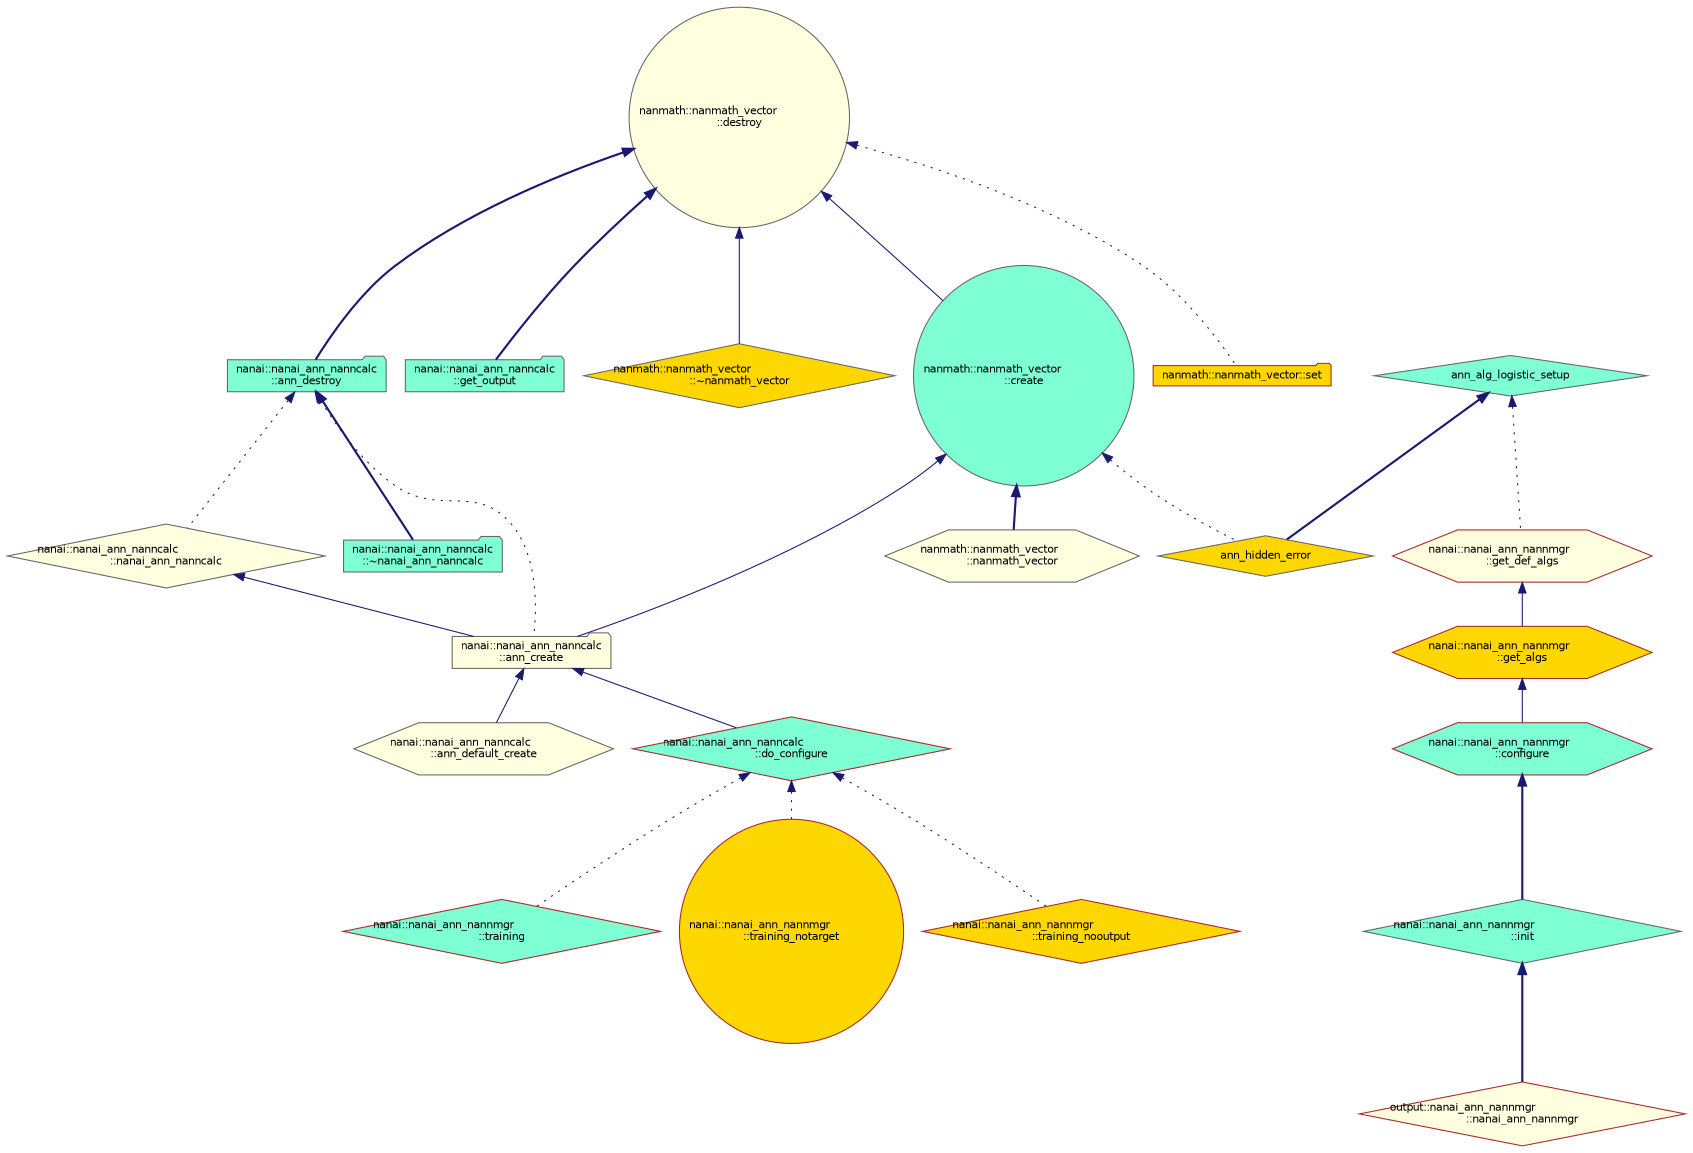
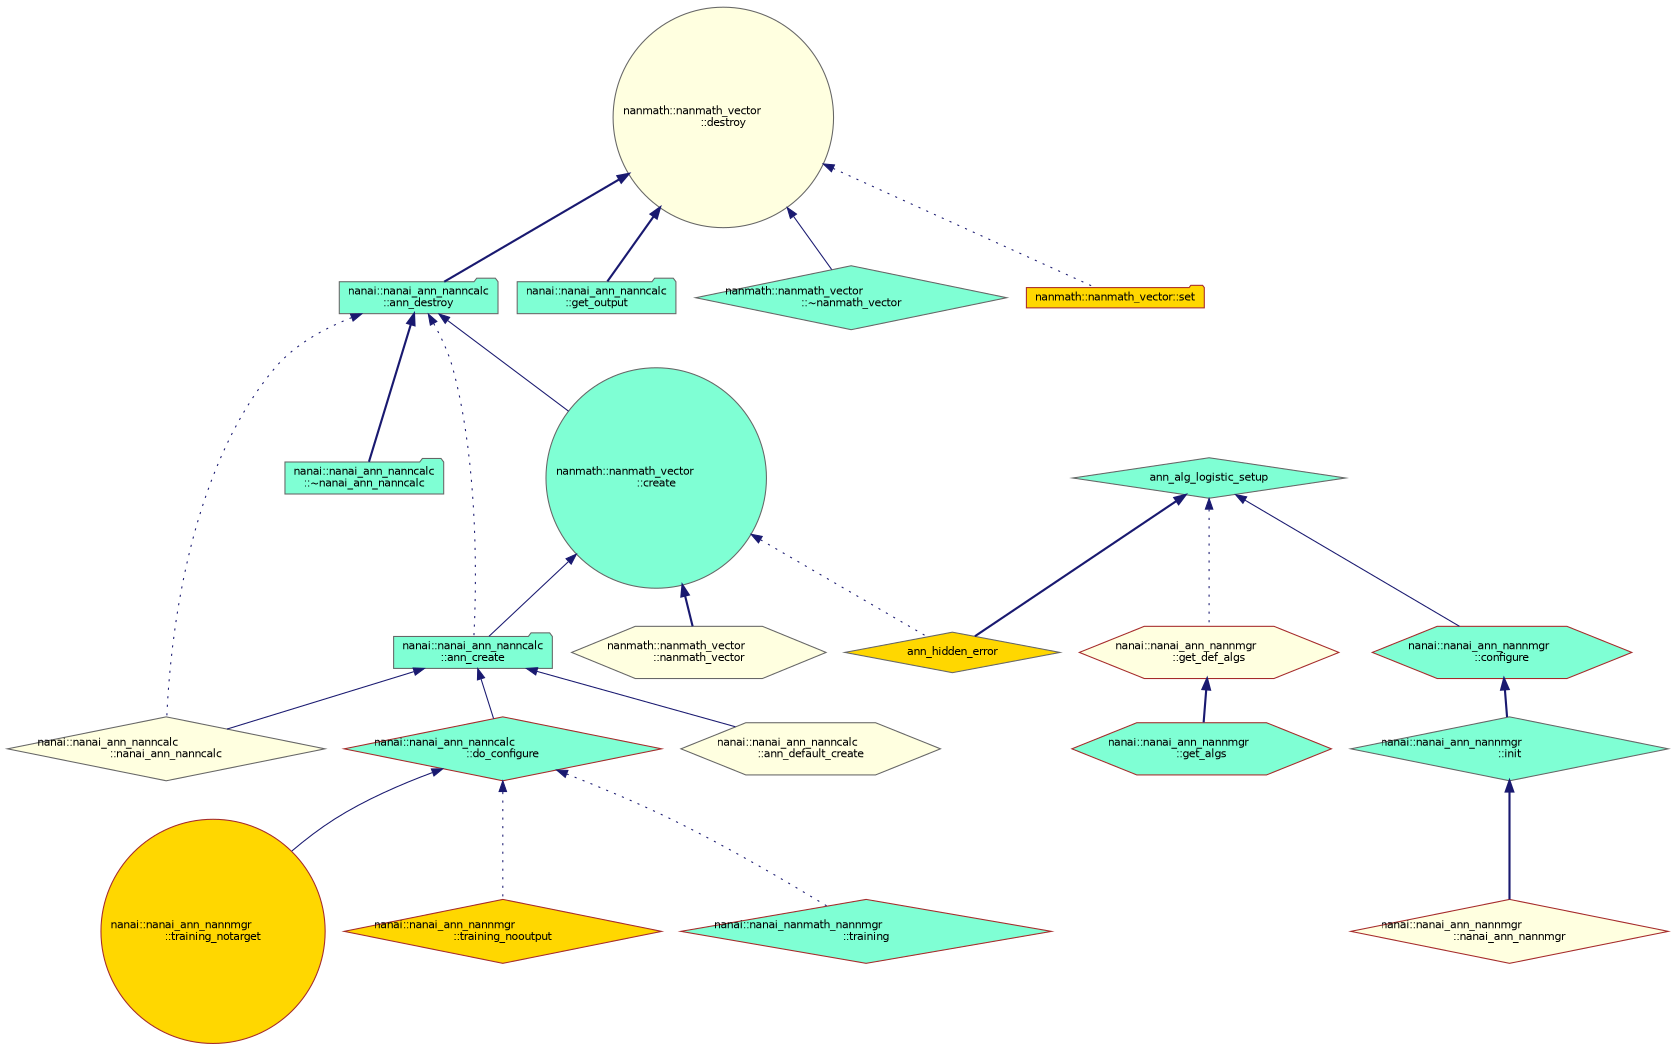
(886, 250) -> (508, 366)
(739, 376) -> (851, 298)
(359, 607) -> (320, 700)
(1522, 610) -> (1205, 706)
(532, 652) -> (473, 652)
(1522, 652) -> (1202, 749)
(1522, 706) -> (1352, 563)
(792, 805) -> (358, 805)
(502, 931) -> (866, 931)
(1522, 1114) -> (1509, 931)
